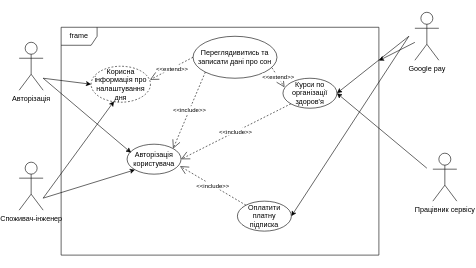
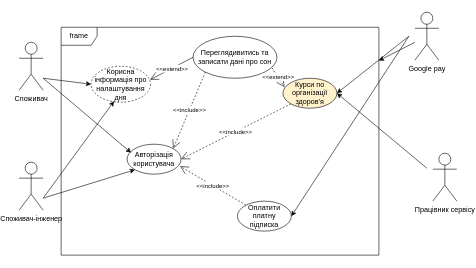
(185, 61) -> (185, 61)
(310, 93) -> (310, 93)
(31, 99) -> (31, 99)
